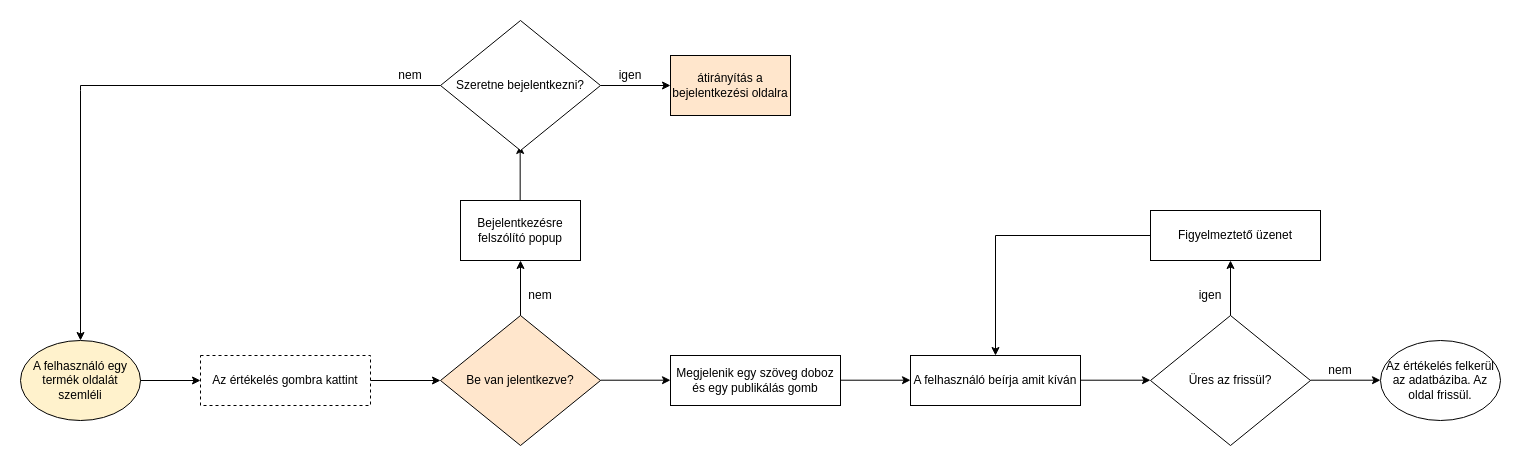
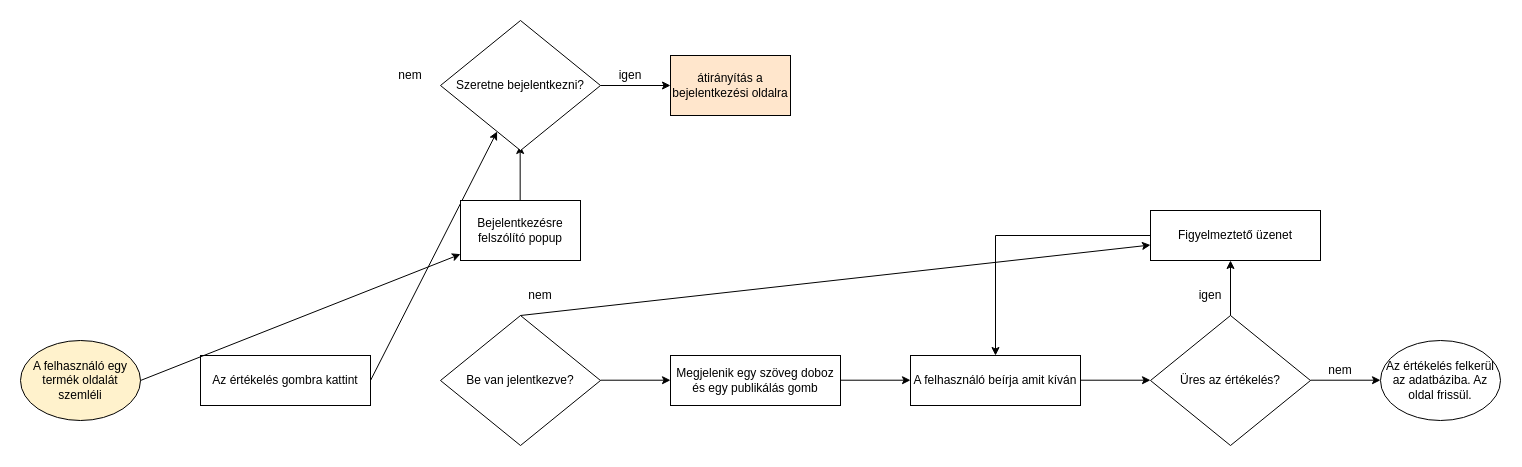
(137, 86) -> none
(521, 291) -> (832, 281)
(167, 381) -> (297, 319)
(286, 381) -> (286, 381)
(402, 381) -> (432, 259)
(521, 381) -> (521, 381)
(1231, 381) -> (1231, 381)
